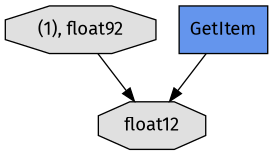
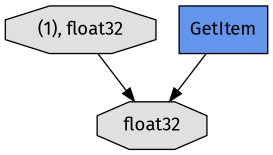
(81, 30) -> (81, 30)
(152, 126) -> (152, 126)
